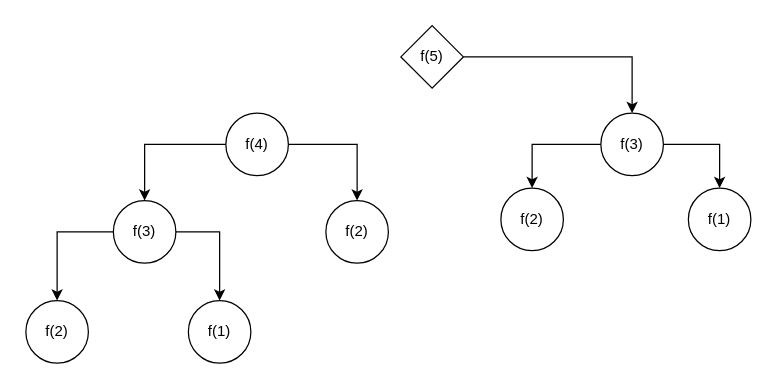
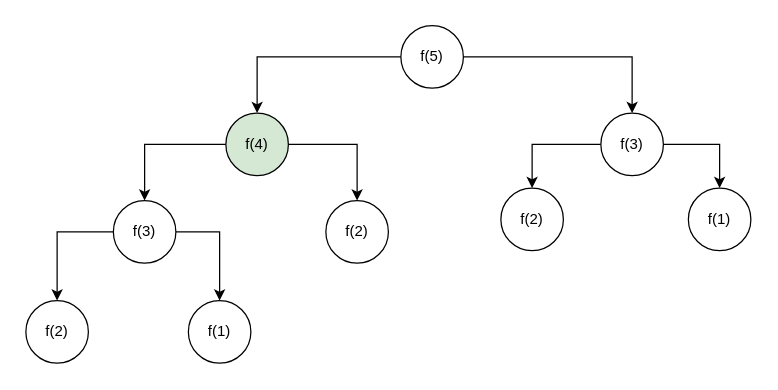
none -> (305, 57)
(432, 57) -> (432, 57)
(257, 144) -> (257, 144)
